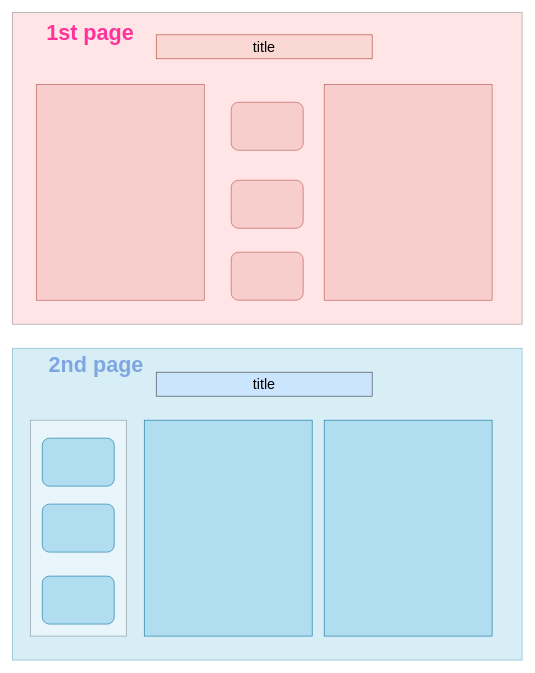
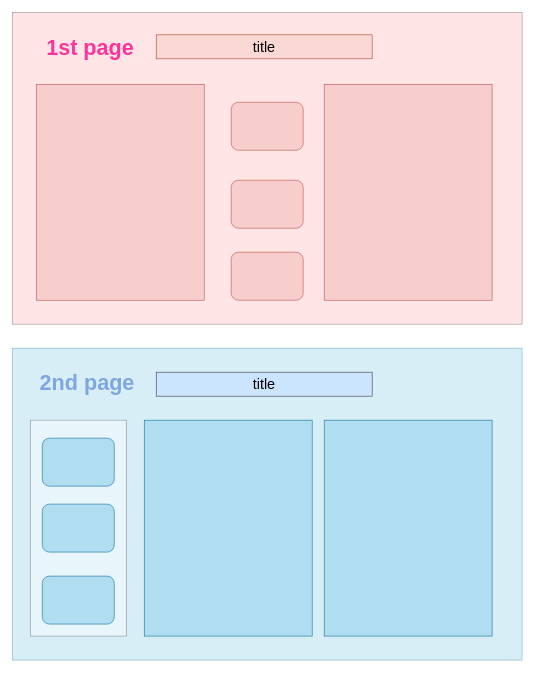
(90, 32) -> (90, 47)
(96, 365) -> (87, 383)
